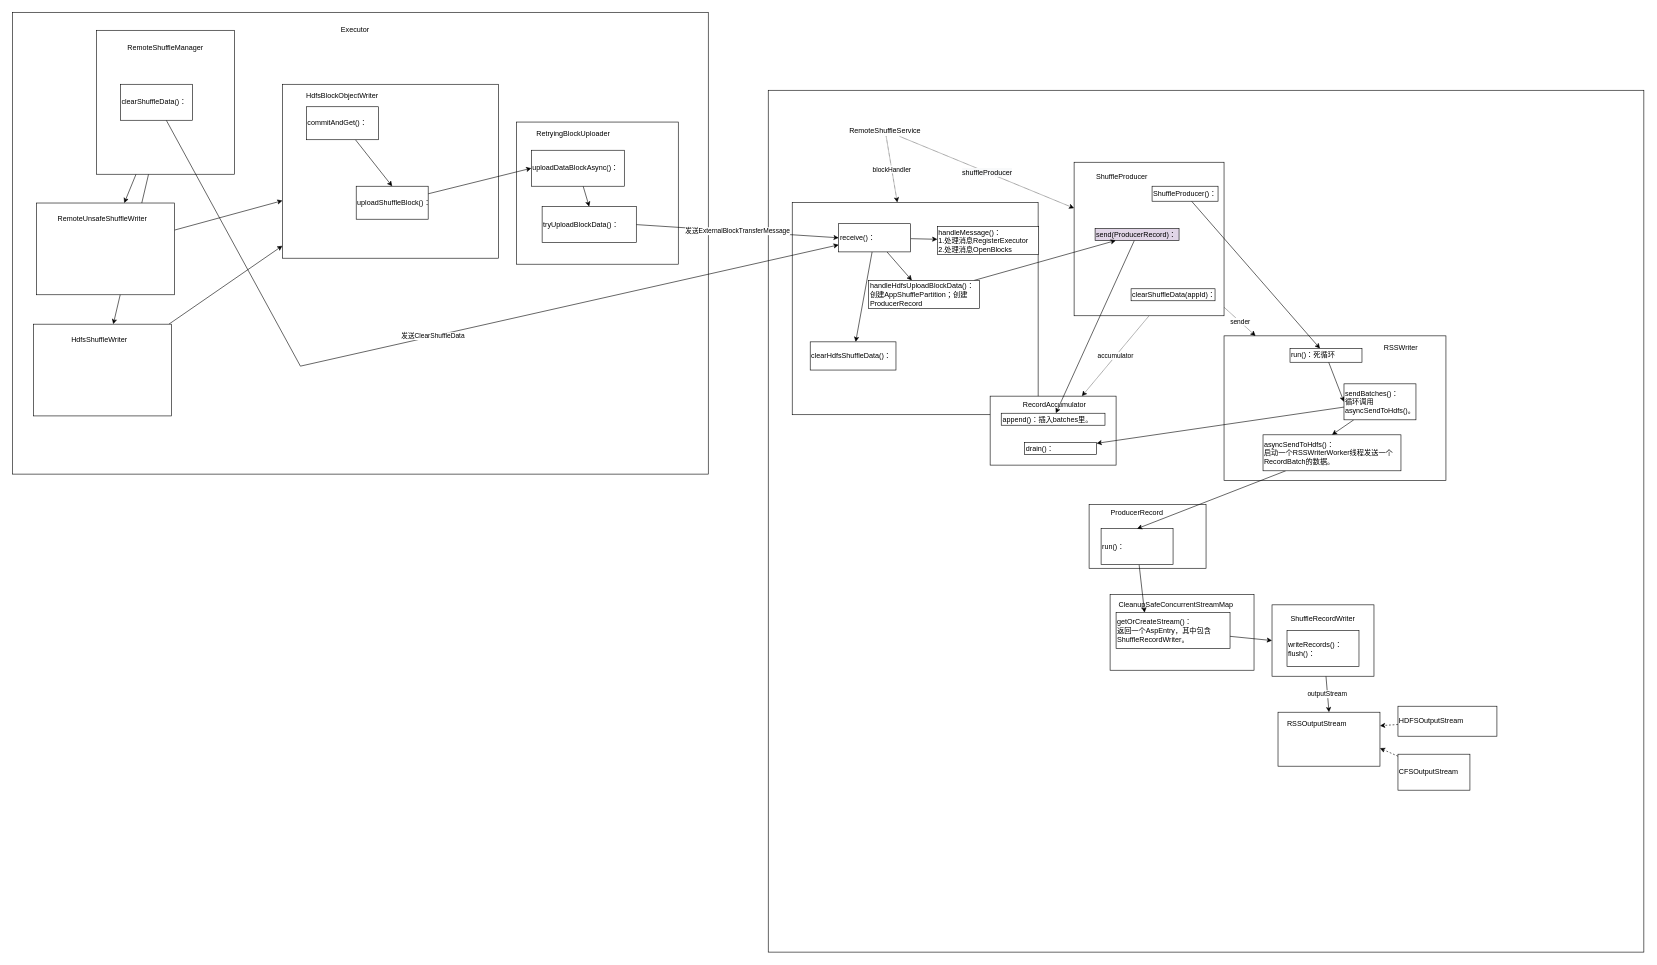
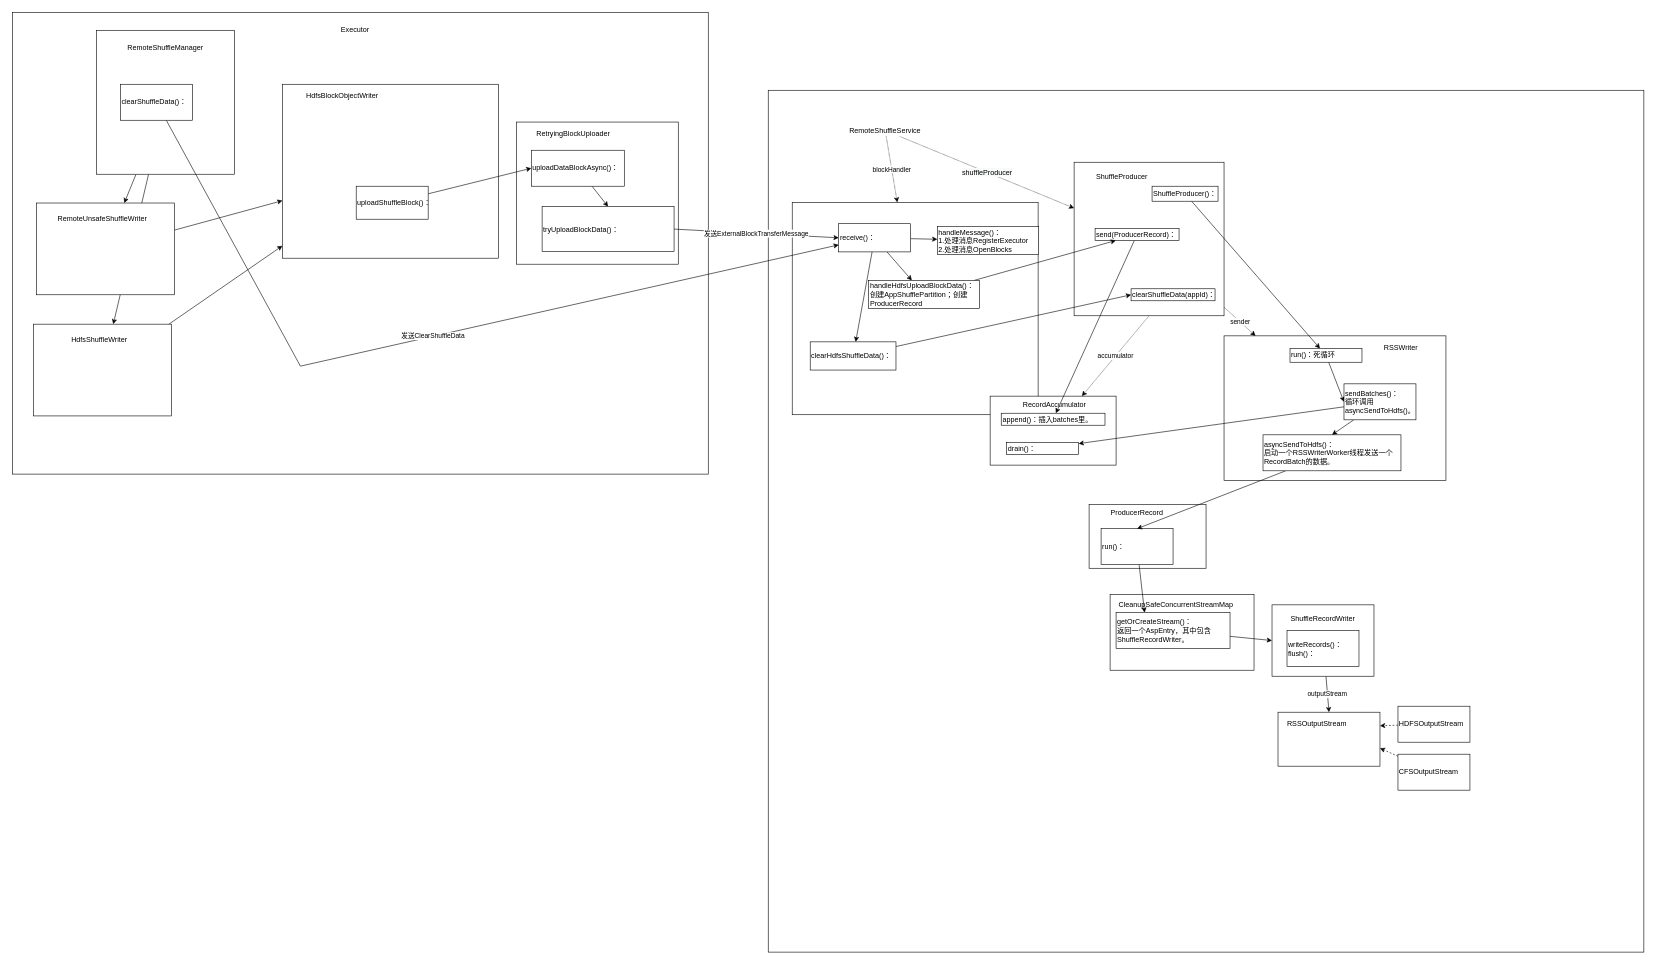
(342, 123) -> none
(372, 161) -> none
(589, 225) -> (608, 229)
(1137, 235) -> (1137, 235)
none -> (1012, 321)
(1061, 449) -> (1043, 449)
(1448, 722) -> (1434, 725)
